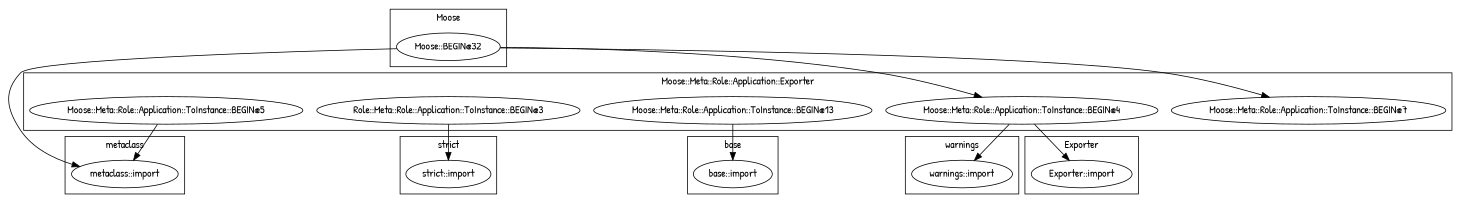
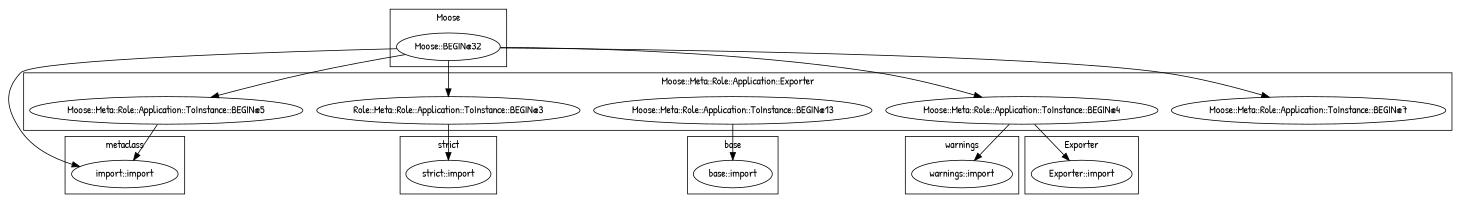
none -> (335, 68)
none -> (448, 78)
(125, 174) -> (125, 174)
